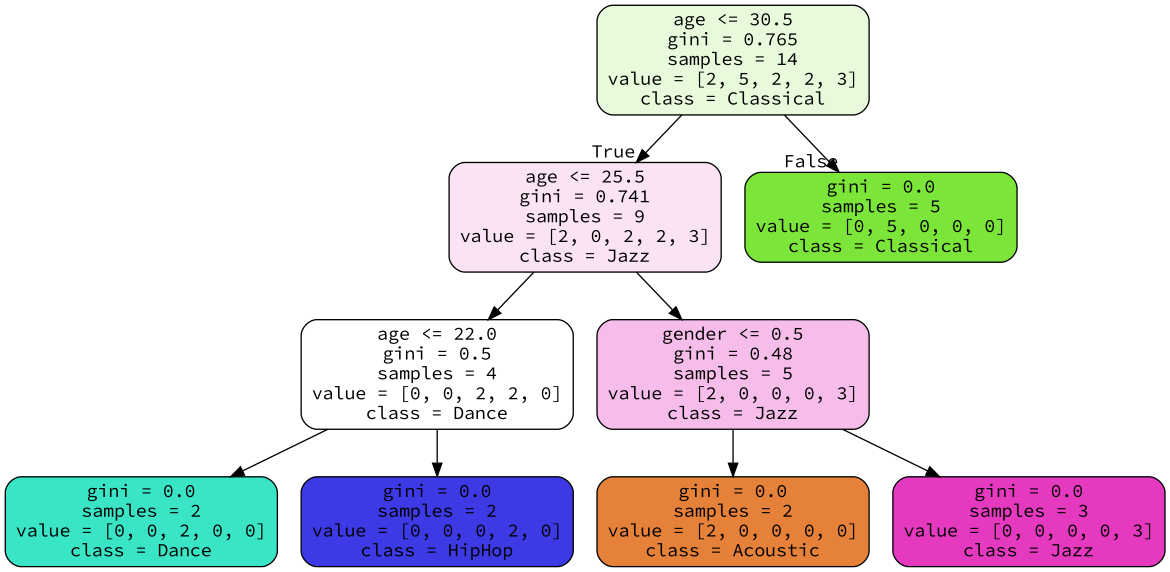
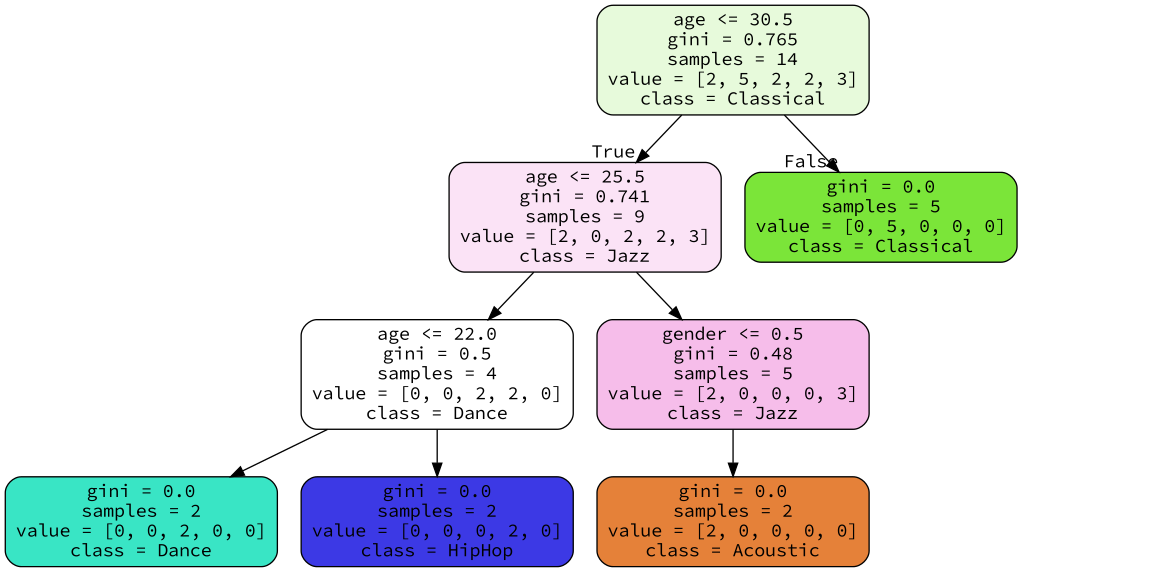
(1029, 522) -> none
